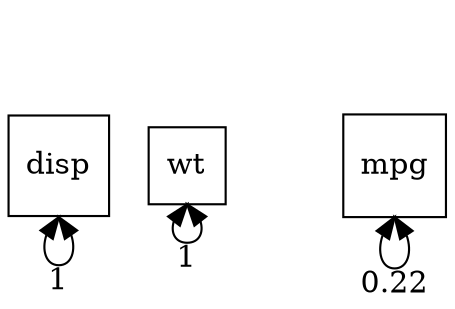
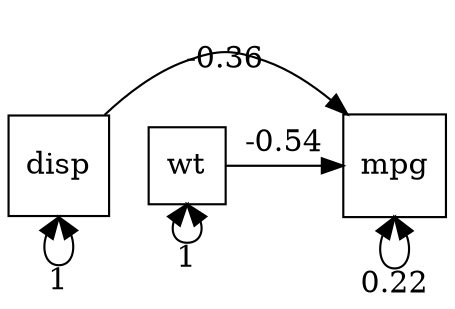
none -> (215, 53)
none -> (274, 166)
